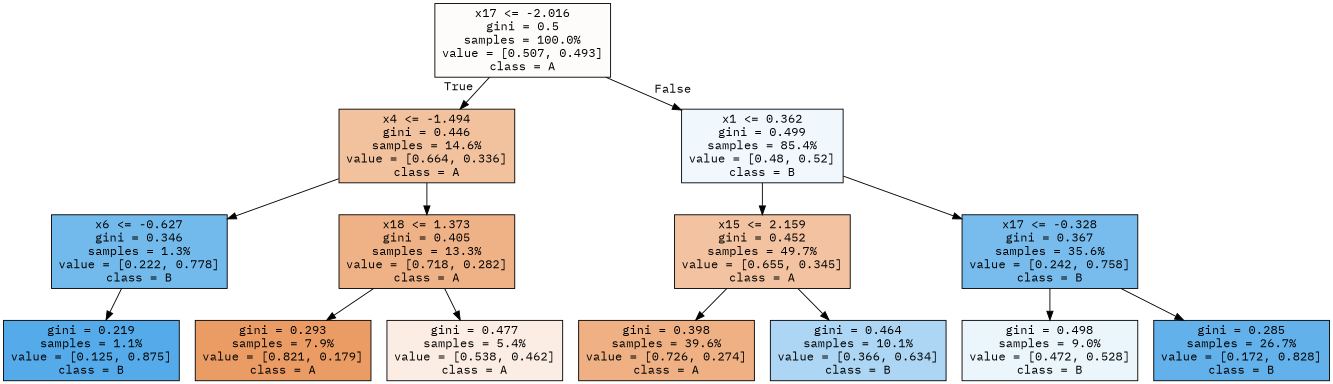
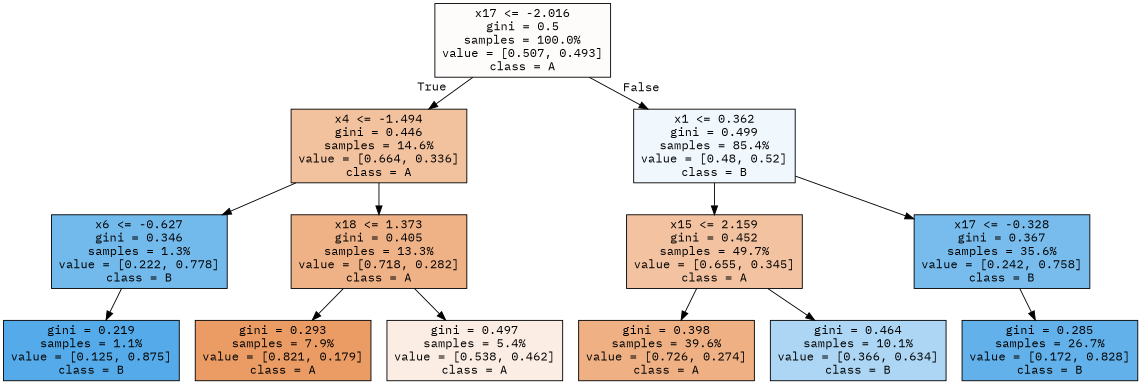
(475, 351) -> (475, 351)
(1050, 351) -> none
